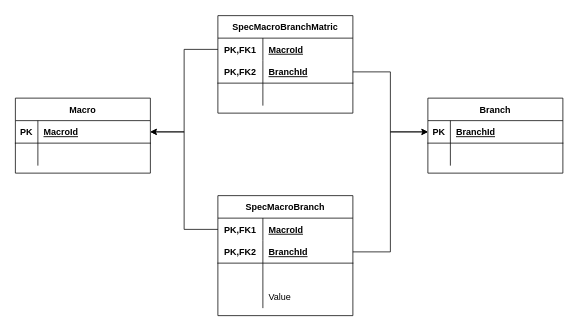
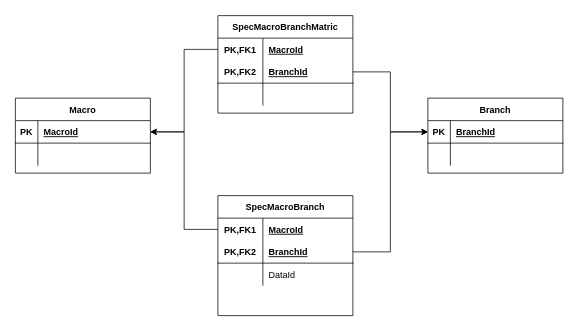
none -> (308, 274)
(308, 297) -> none
